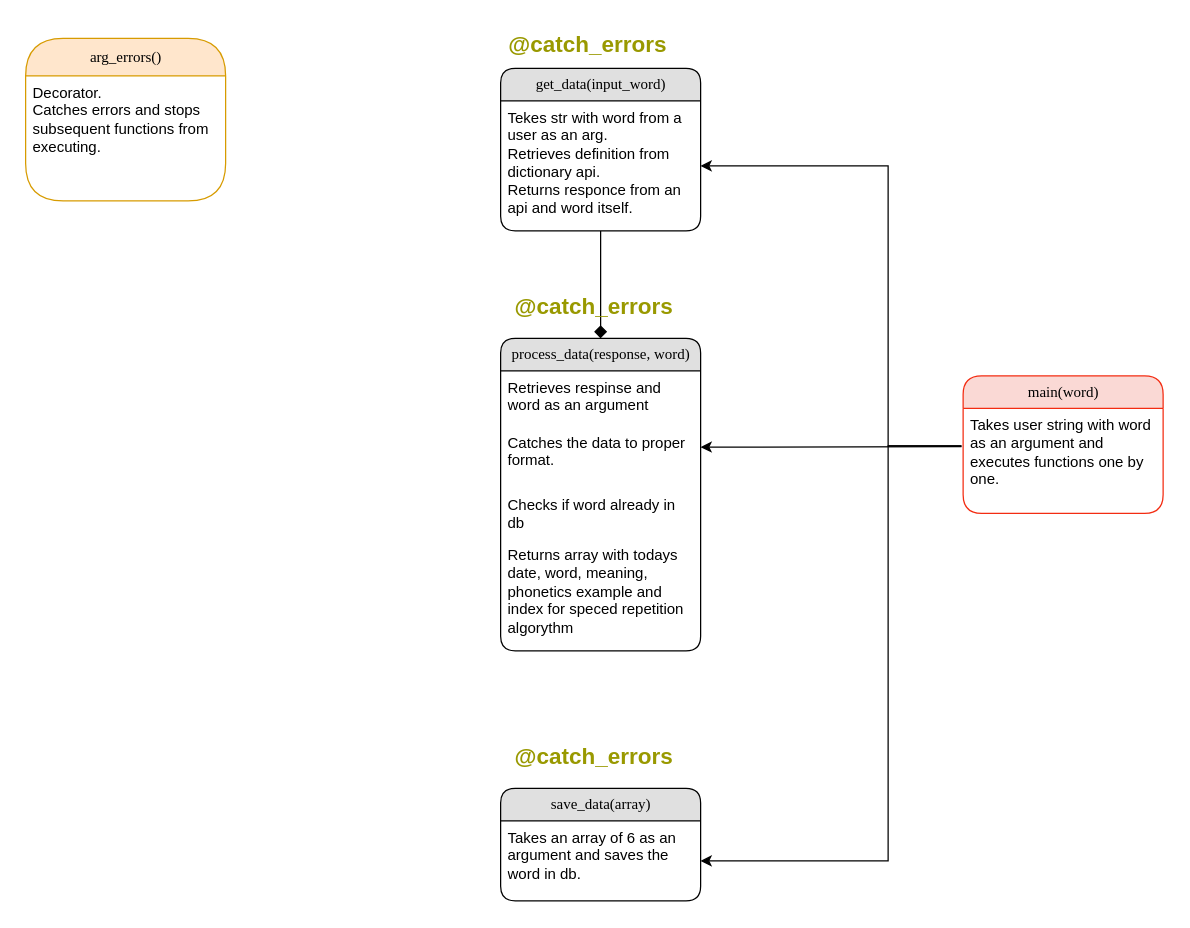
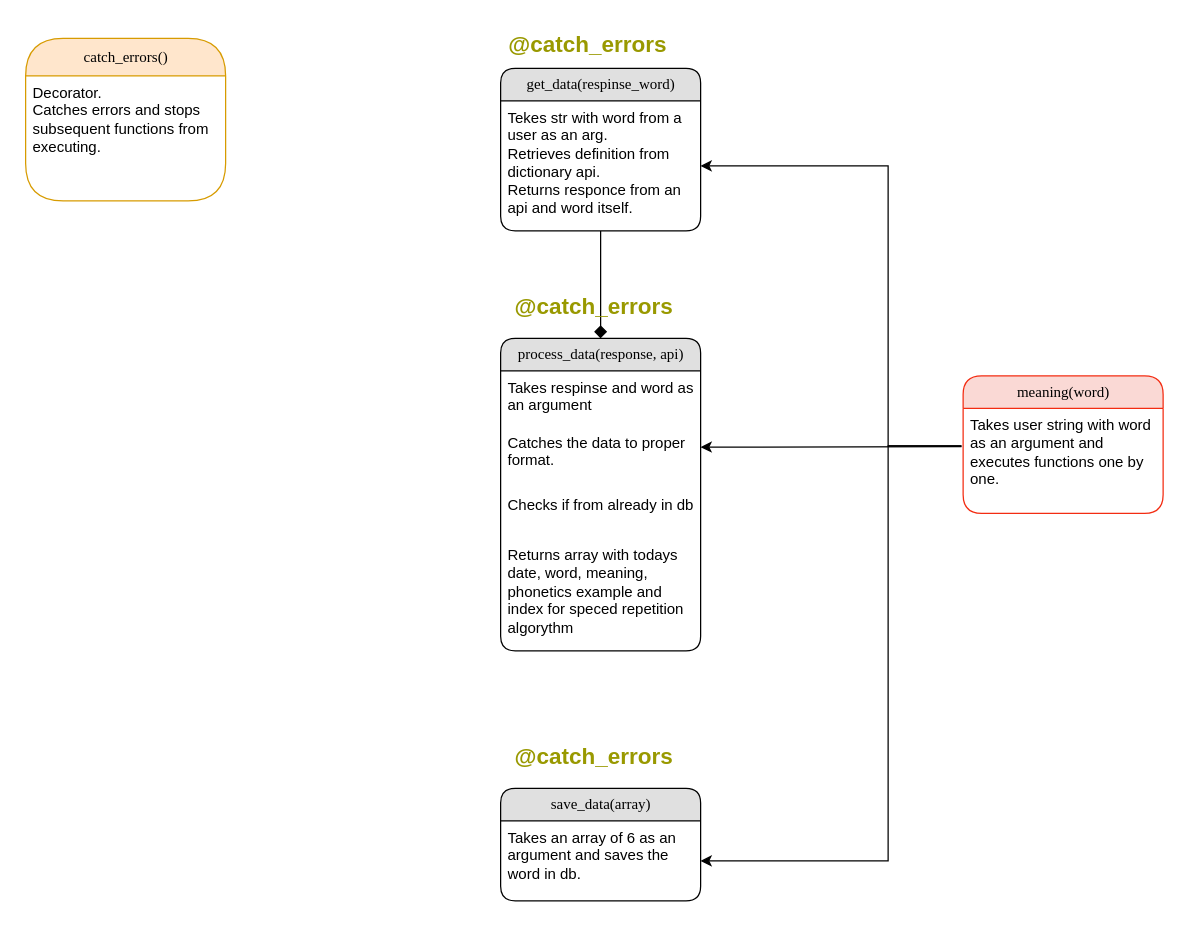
(126, 57) -> (126, 57)
(601, 84) -> (601, 84)
(601, 354) -> (601, 354)
(1064, 392) -> (1064, 392)
(602, 397) -> (602, 397)
(602, 515) -> (602, 515)
